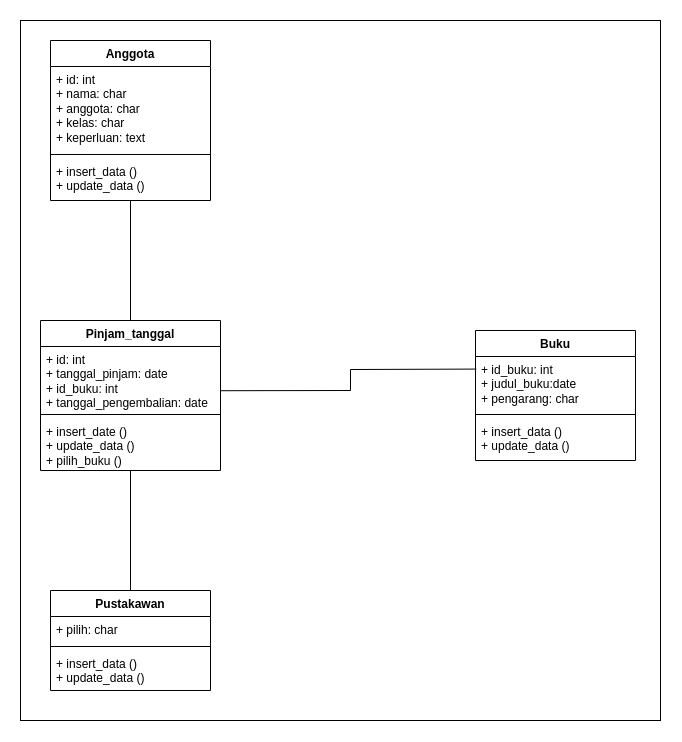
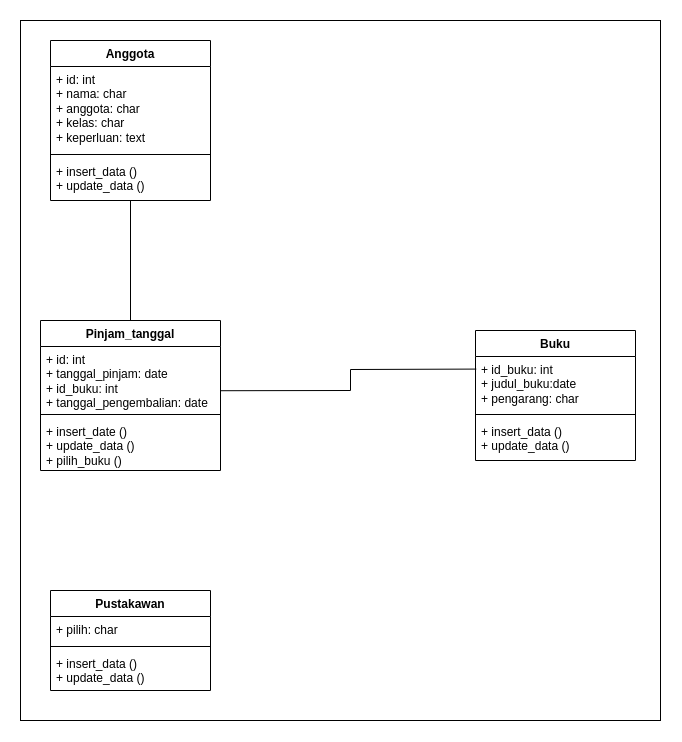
(131, 532) -> none
